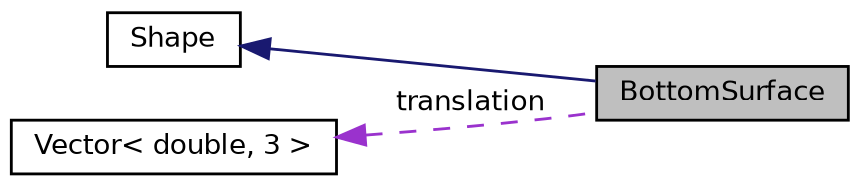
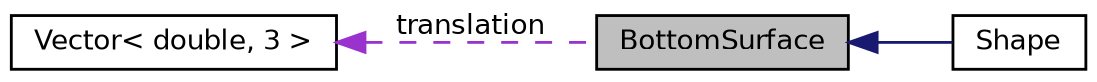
(433, 65) -> (915, 42)
